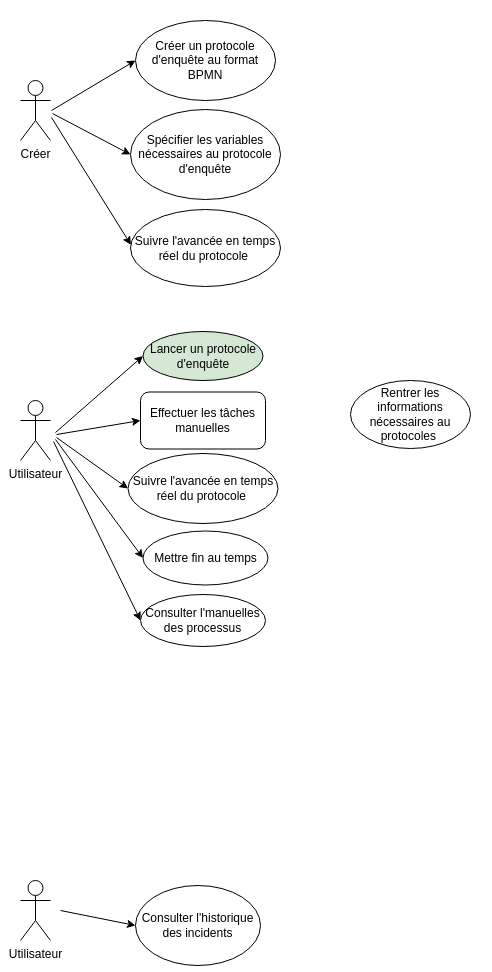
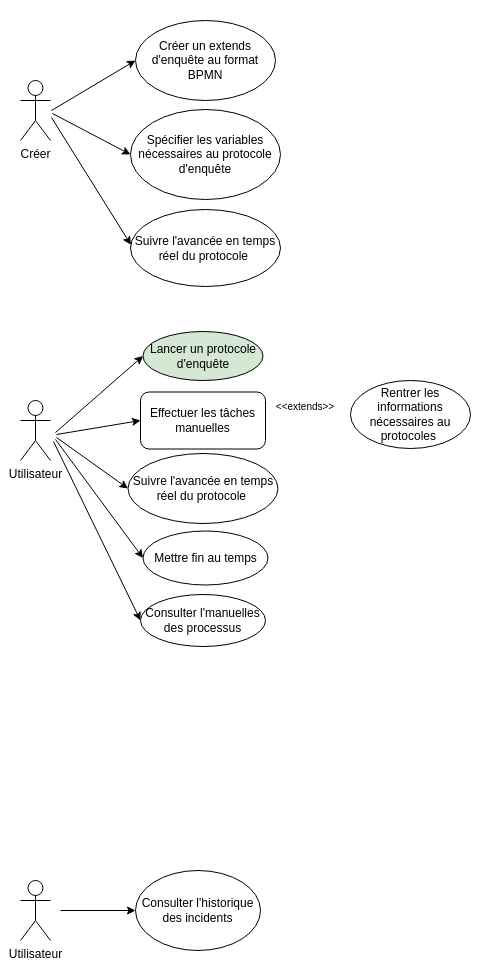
(206, 61) -> (206, 61)
none -> (306, 407)
(198, 926) -> (198, 911)
